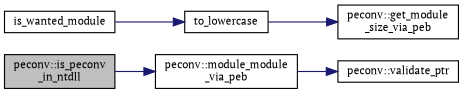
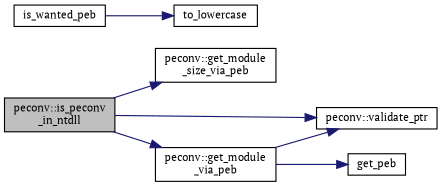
(60, 22) -> (60, 16)
(297, 22) -> (132, 92)
(226, 72) -> (216, 164)
none -> (210, 116)
none -> (377, 164)
